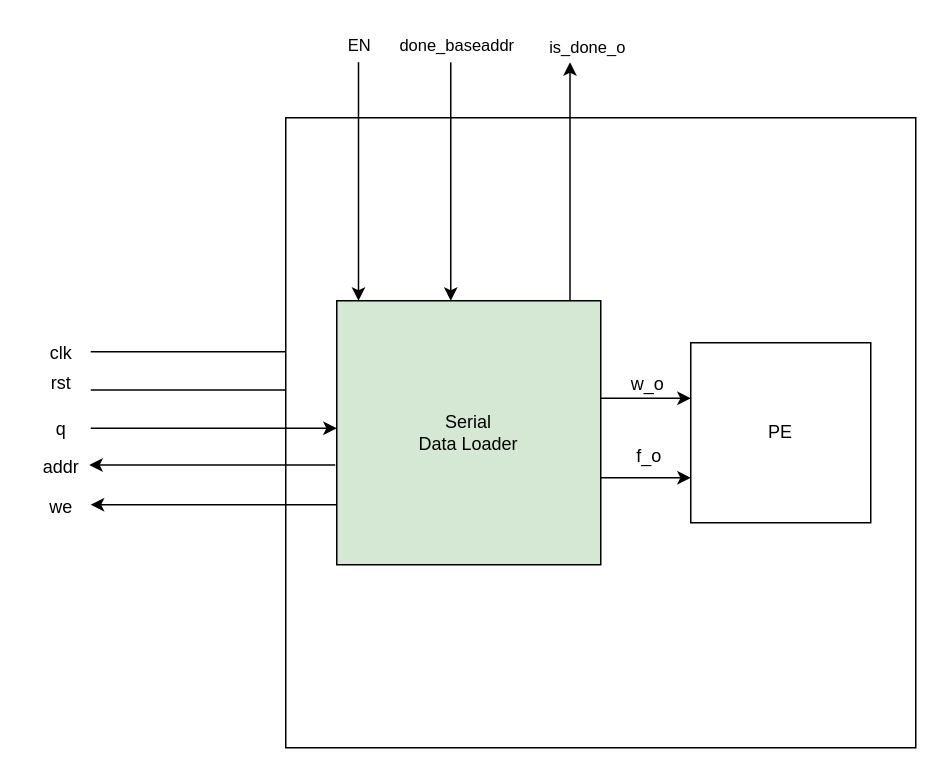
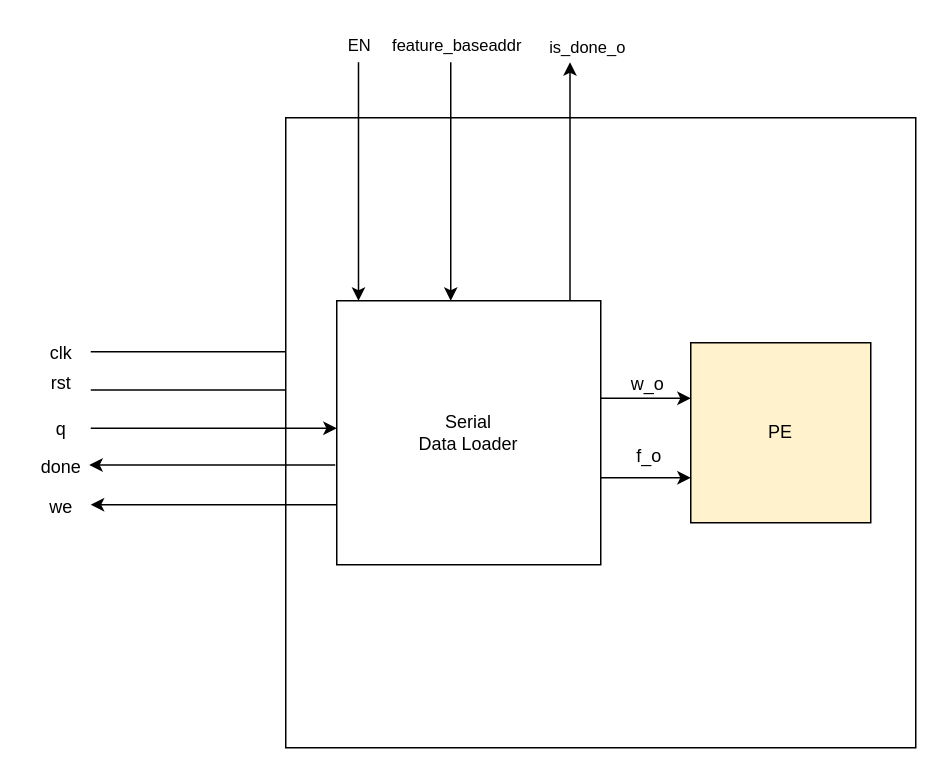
(458, 46) -> (458, 46)
(469, 433) -> (469, 433)
(781, 433) -> (781, 433)
(62, 467) -> (62, 467)
